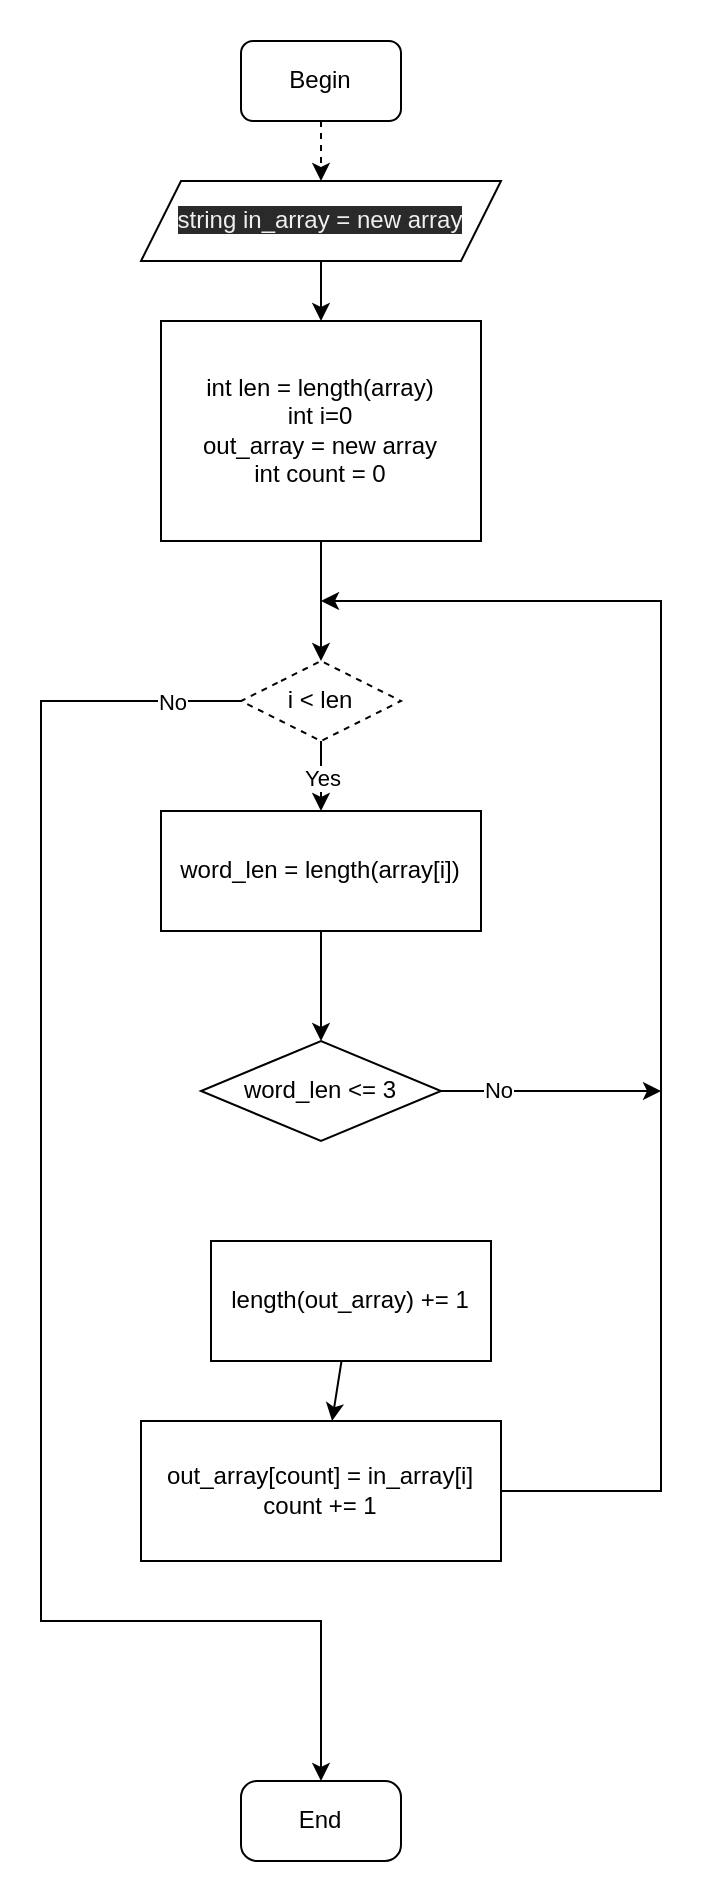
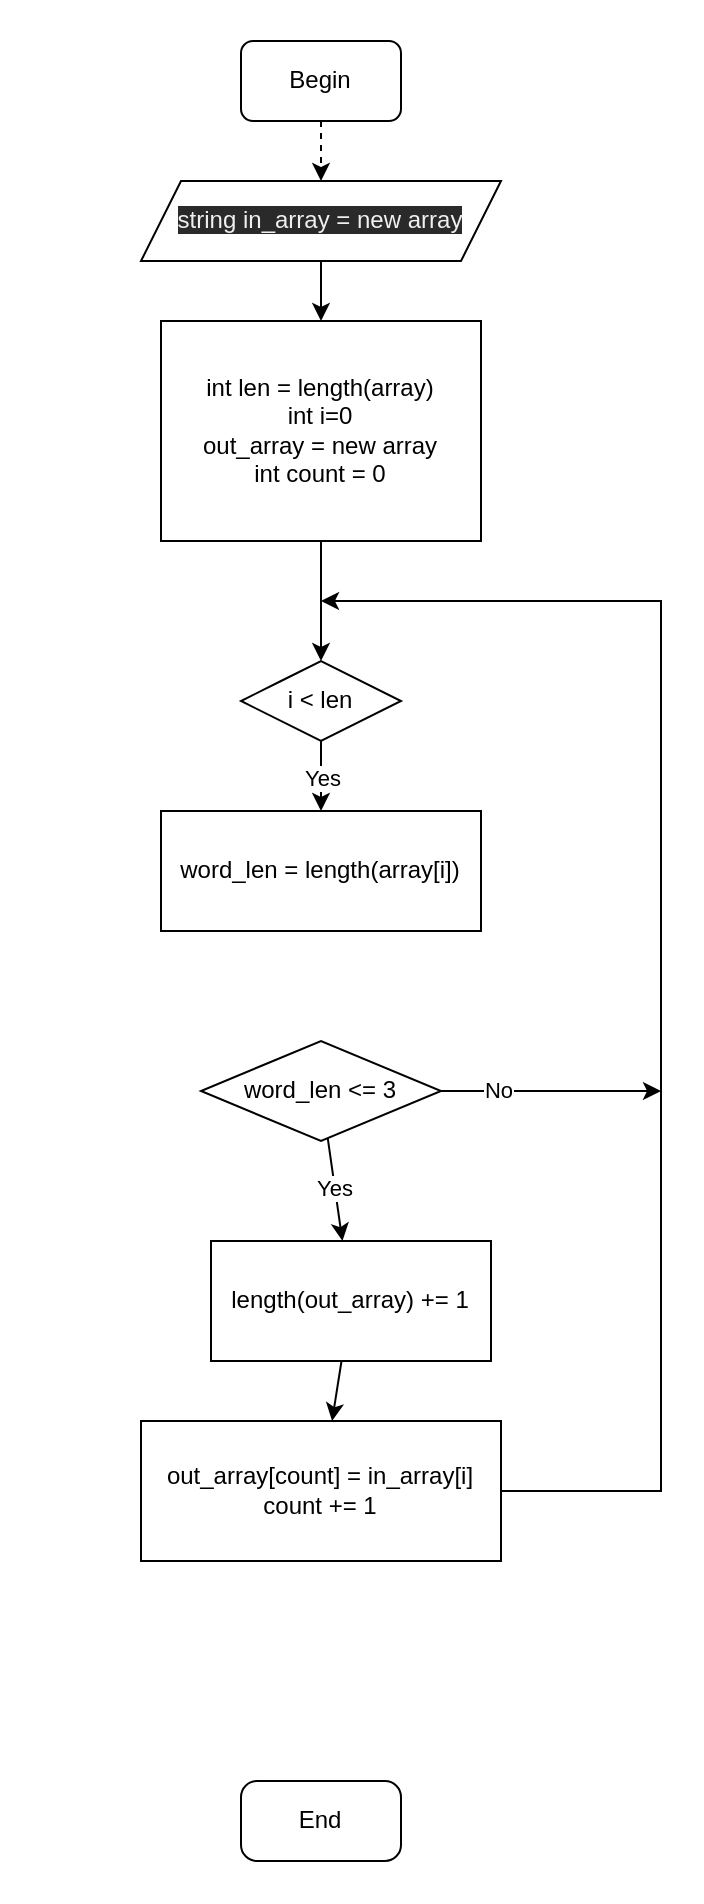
(321, 701) -> (321, 701)
(321, 979) -> none
none -> (334, 1183)
(41, 1274) -> none
